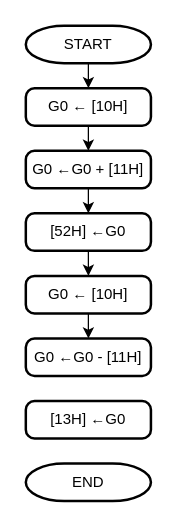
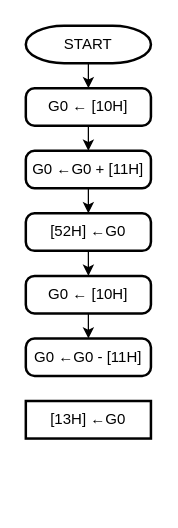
(88, 419) -> (88, 419)
(88, 482) -> none
